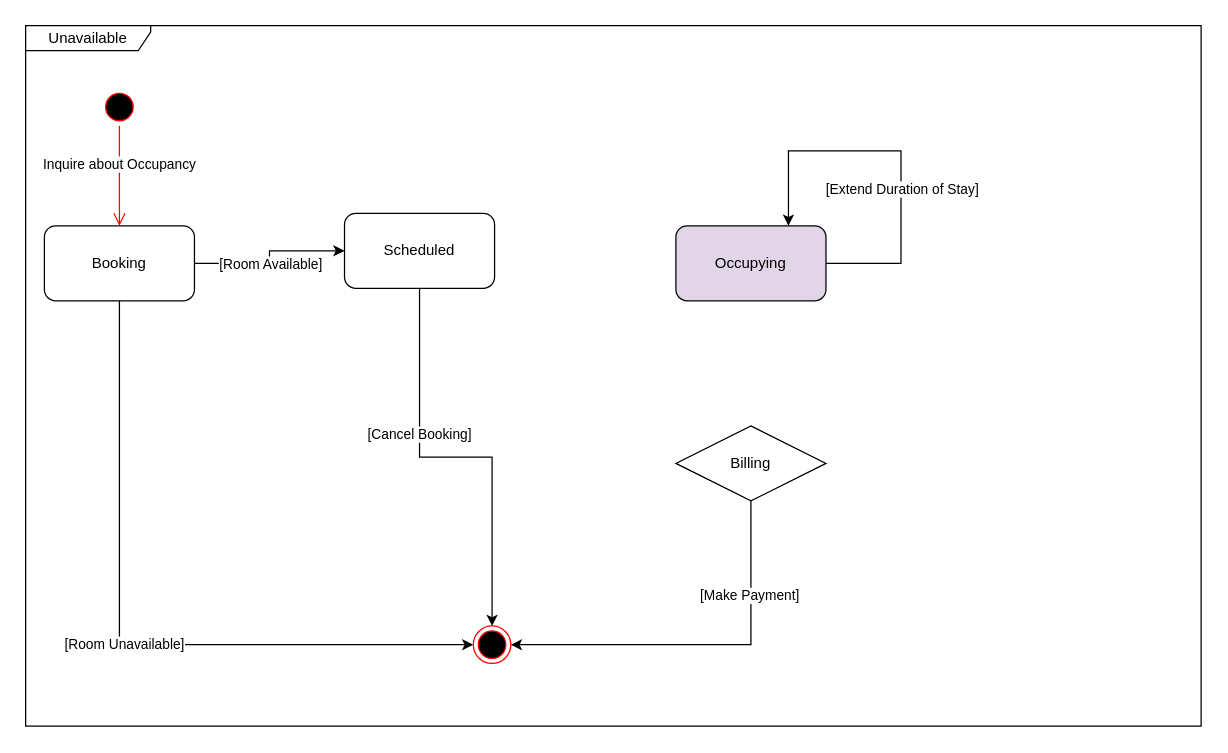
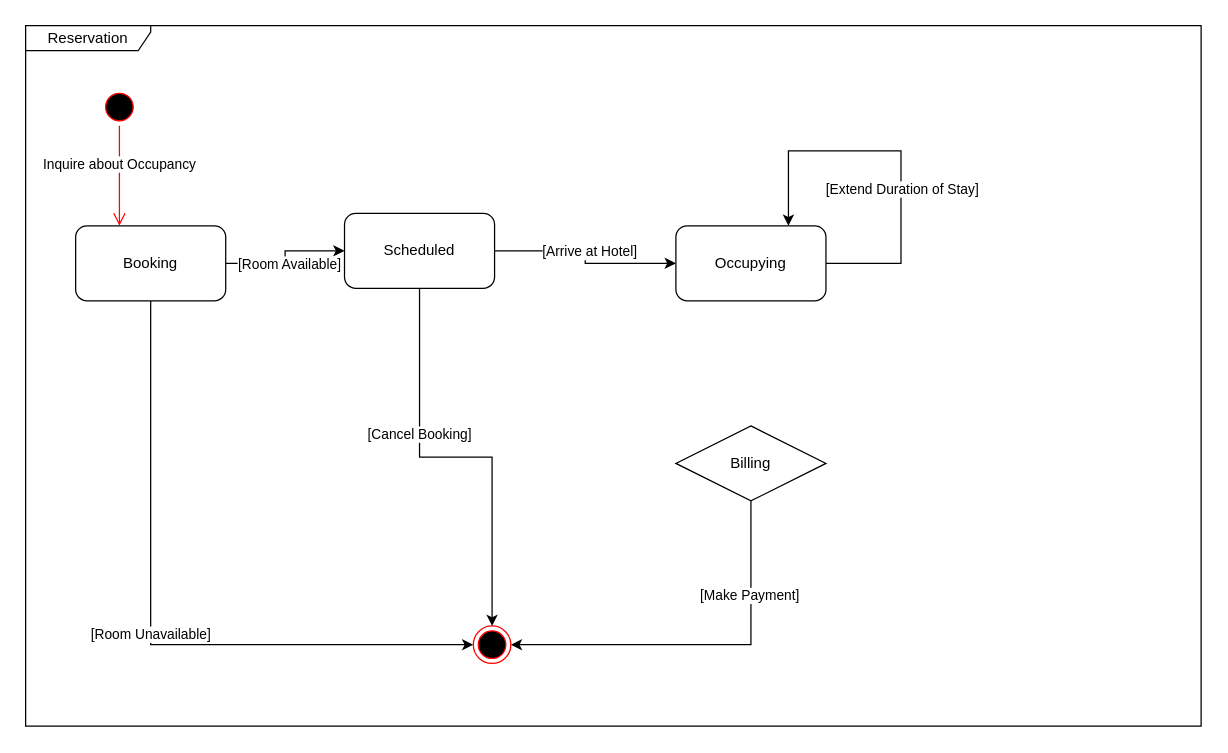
(88, 38) -> (88, 38)
none -> (585, 253)
(119, 263) -> (151, 263)
(751, 263) -> (751, 263)
